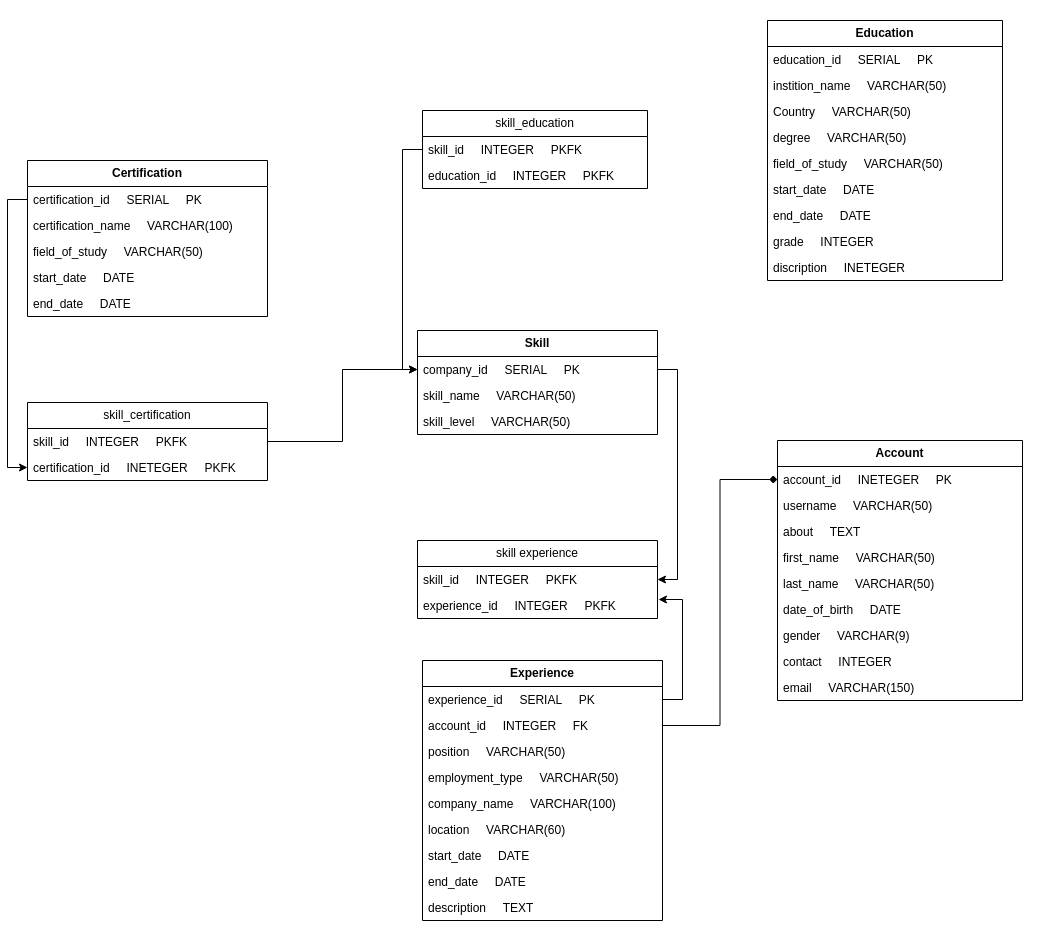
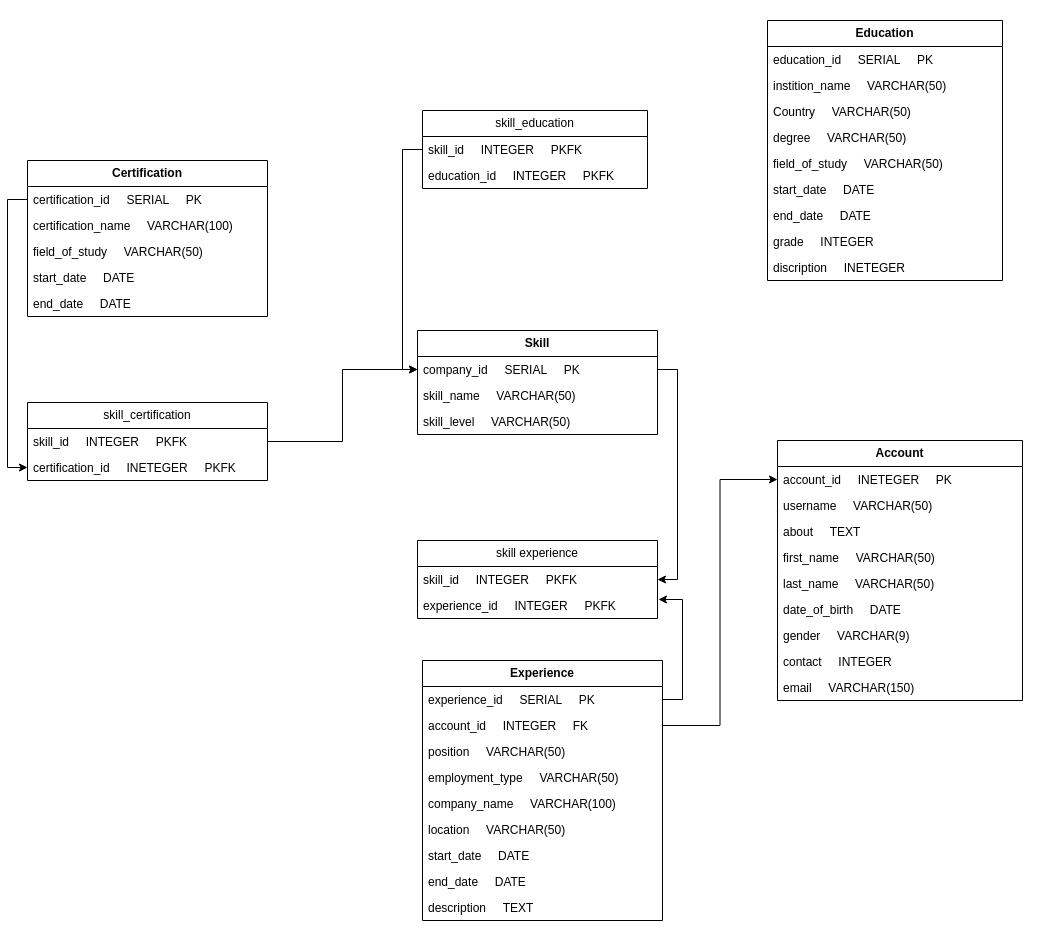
(768, 480) -> (769, 480)
(503, 831) -> (503, 831)
